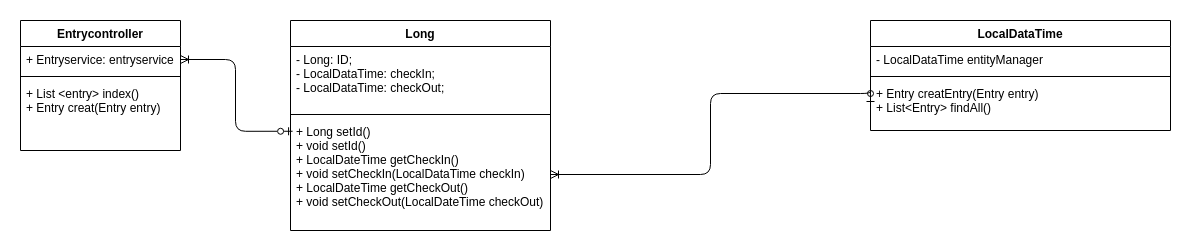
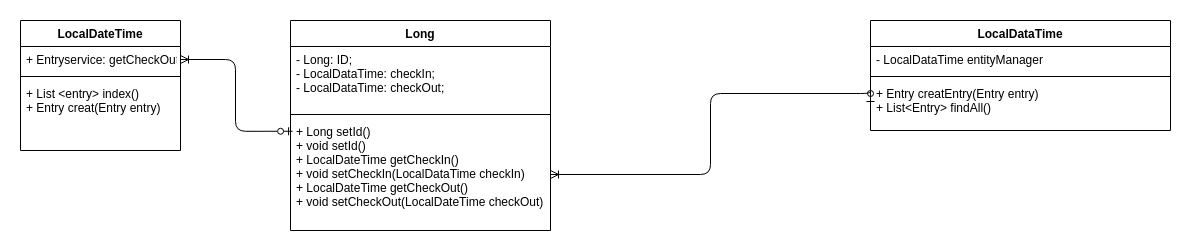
(100, 34) -> (100, 34)
(112, 60) -> (110, 60)
